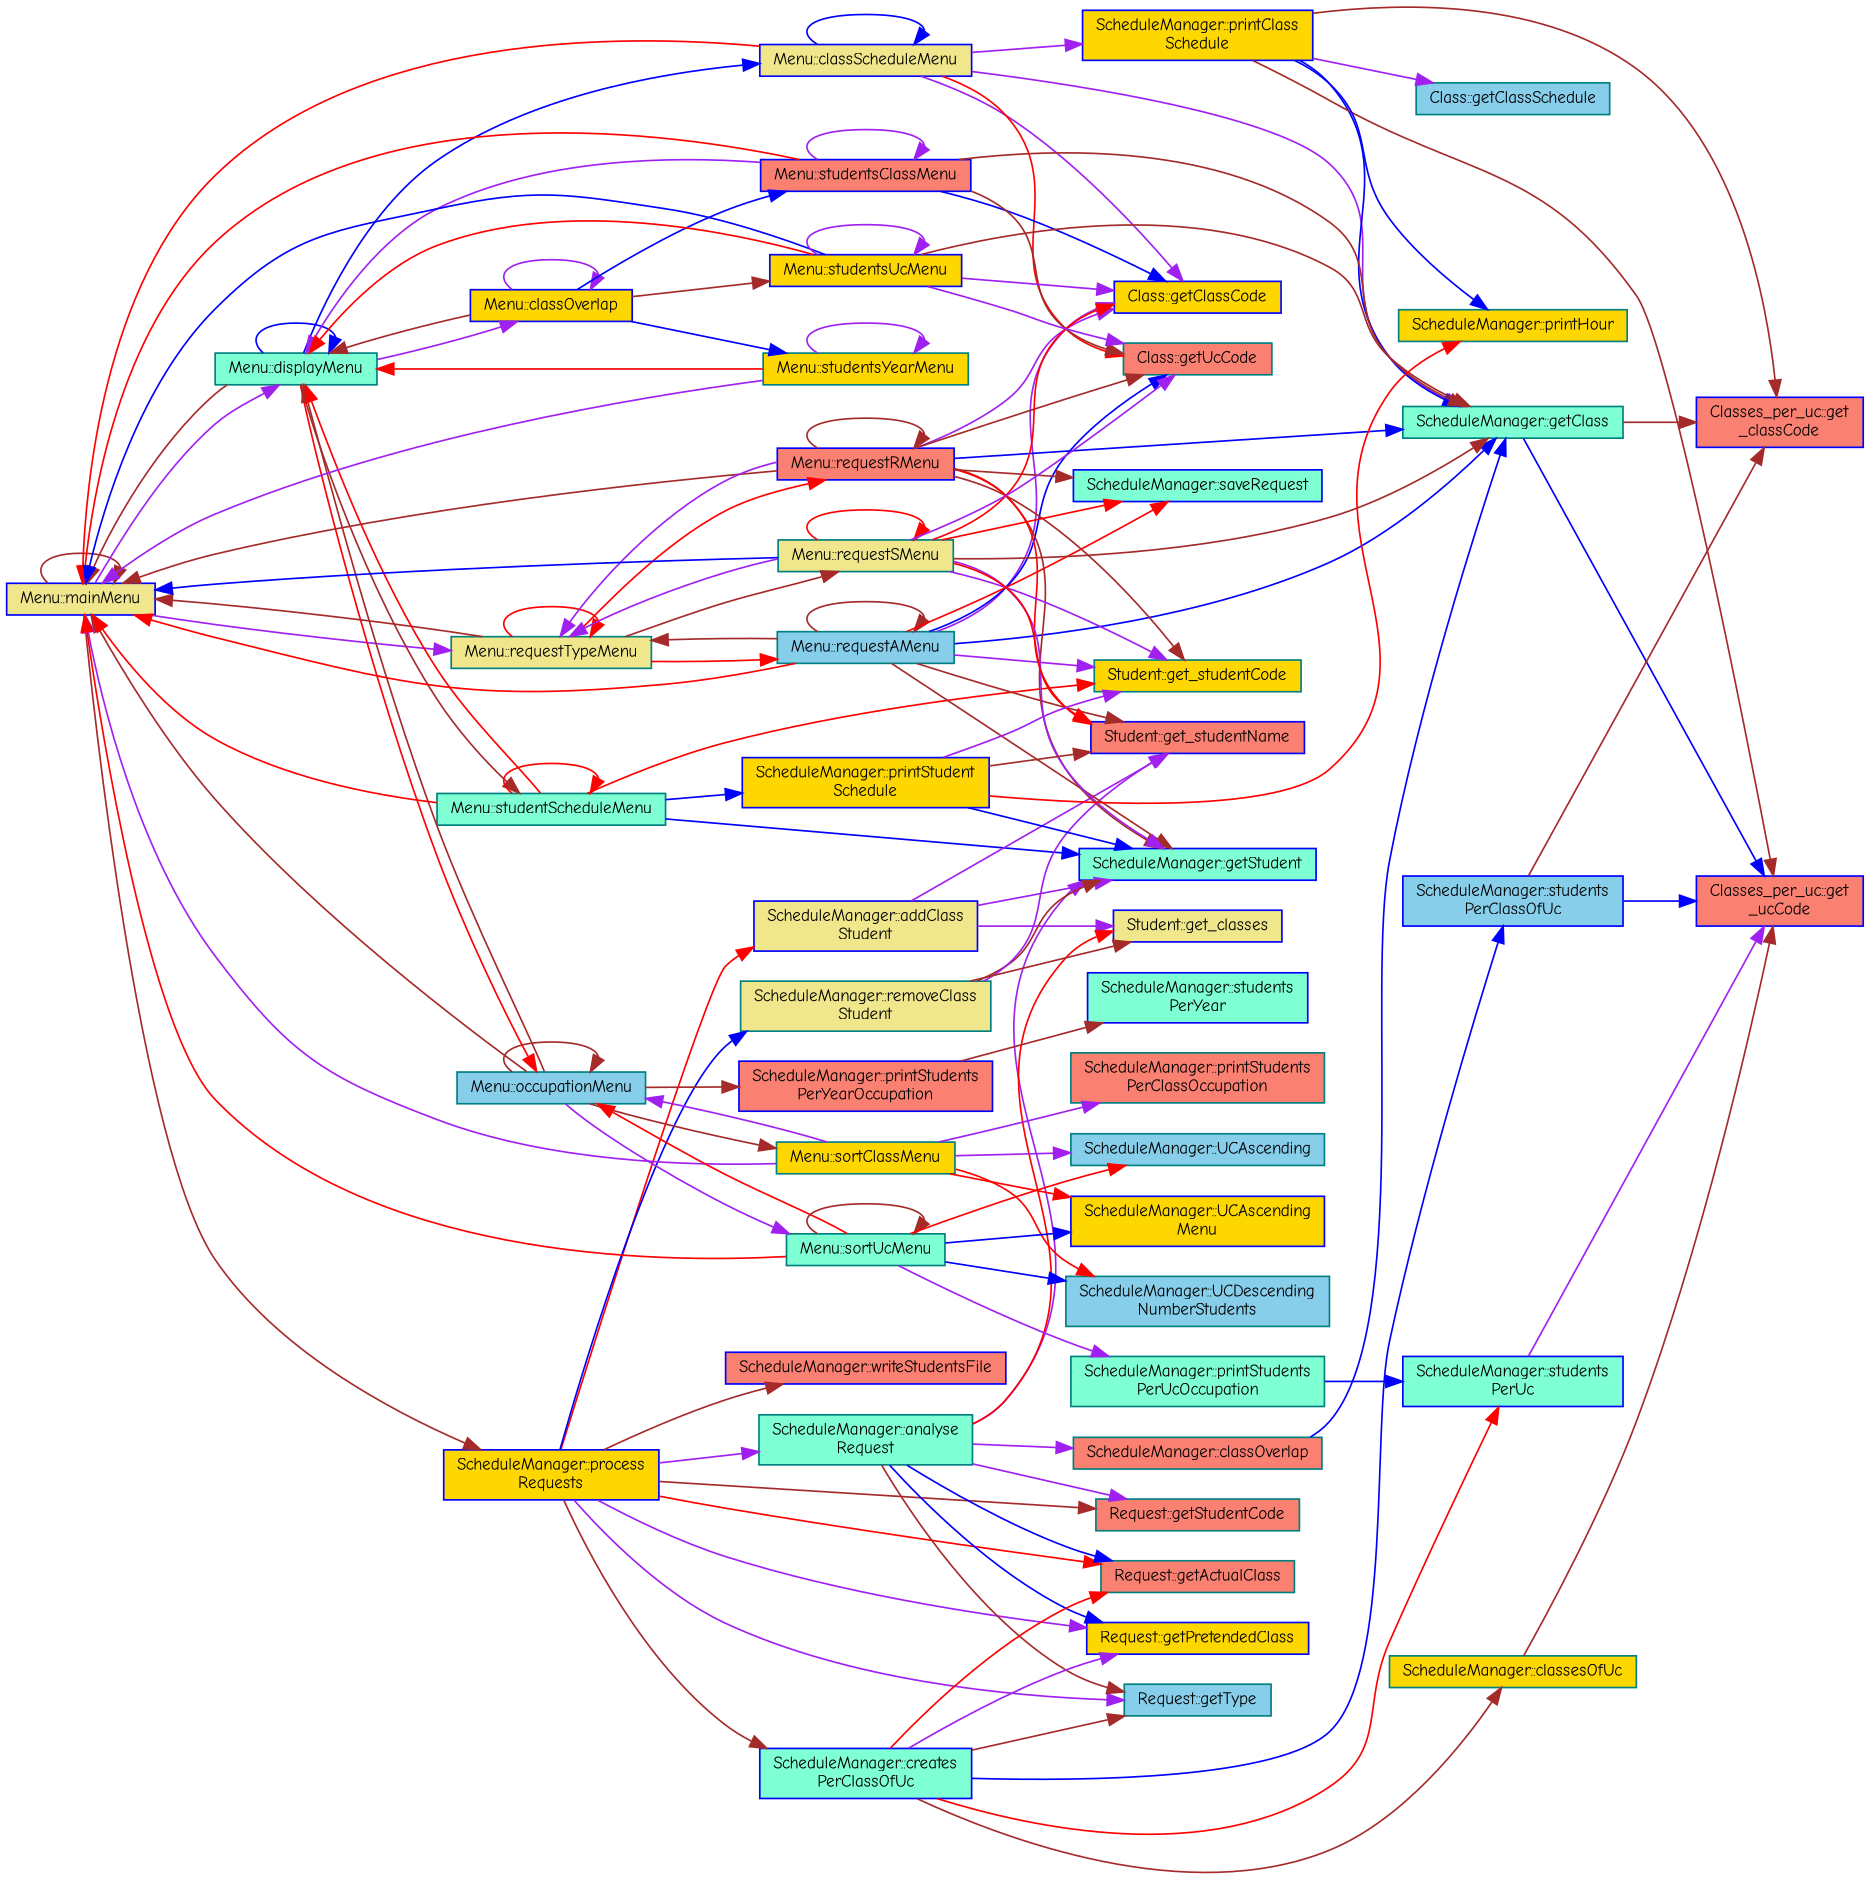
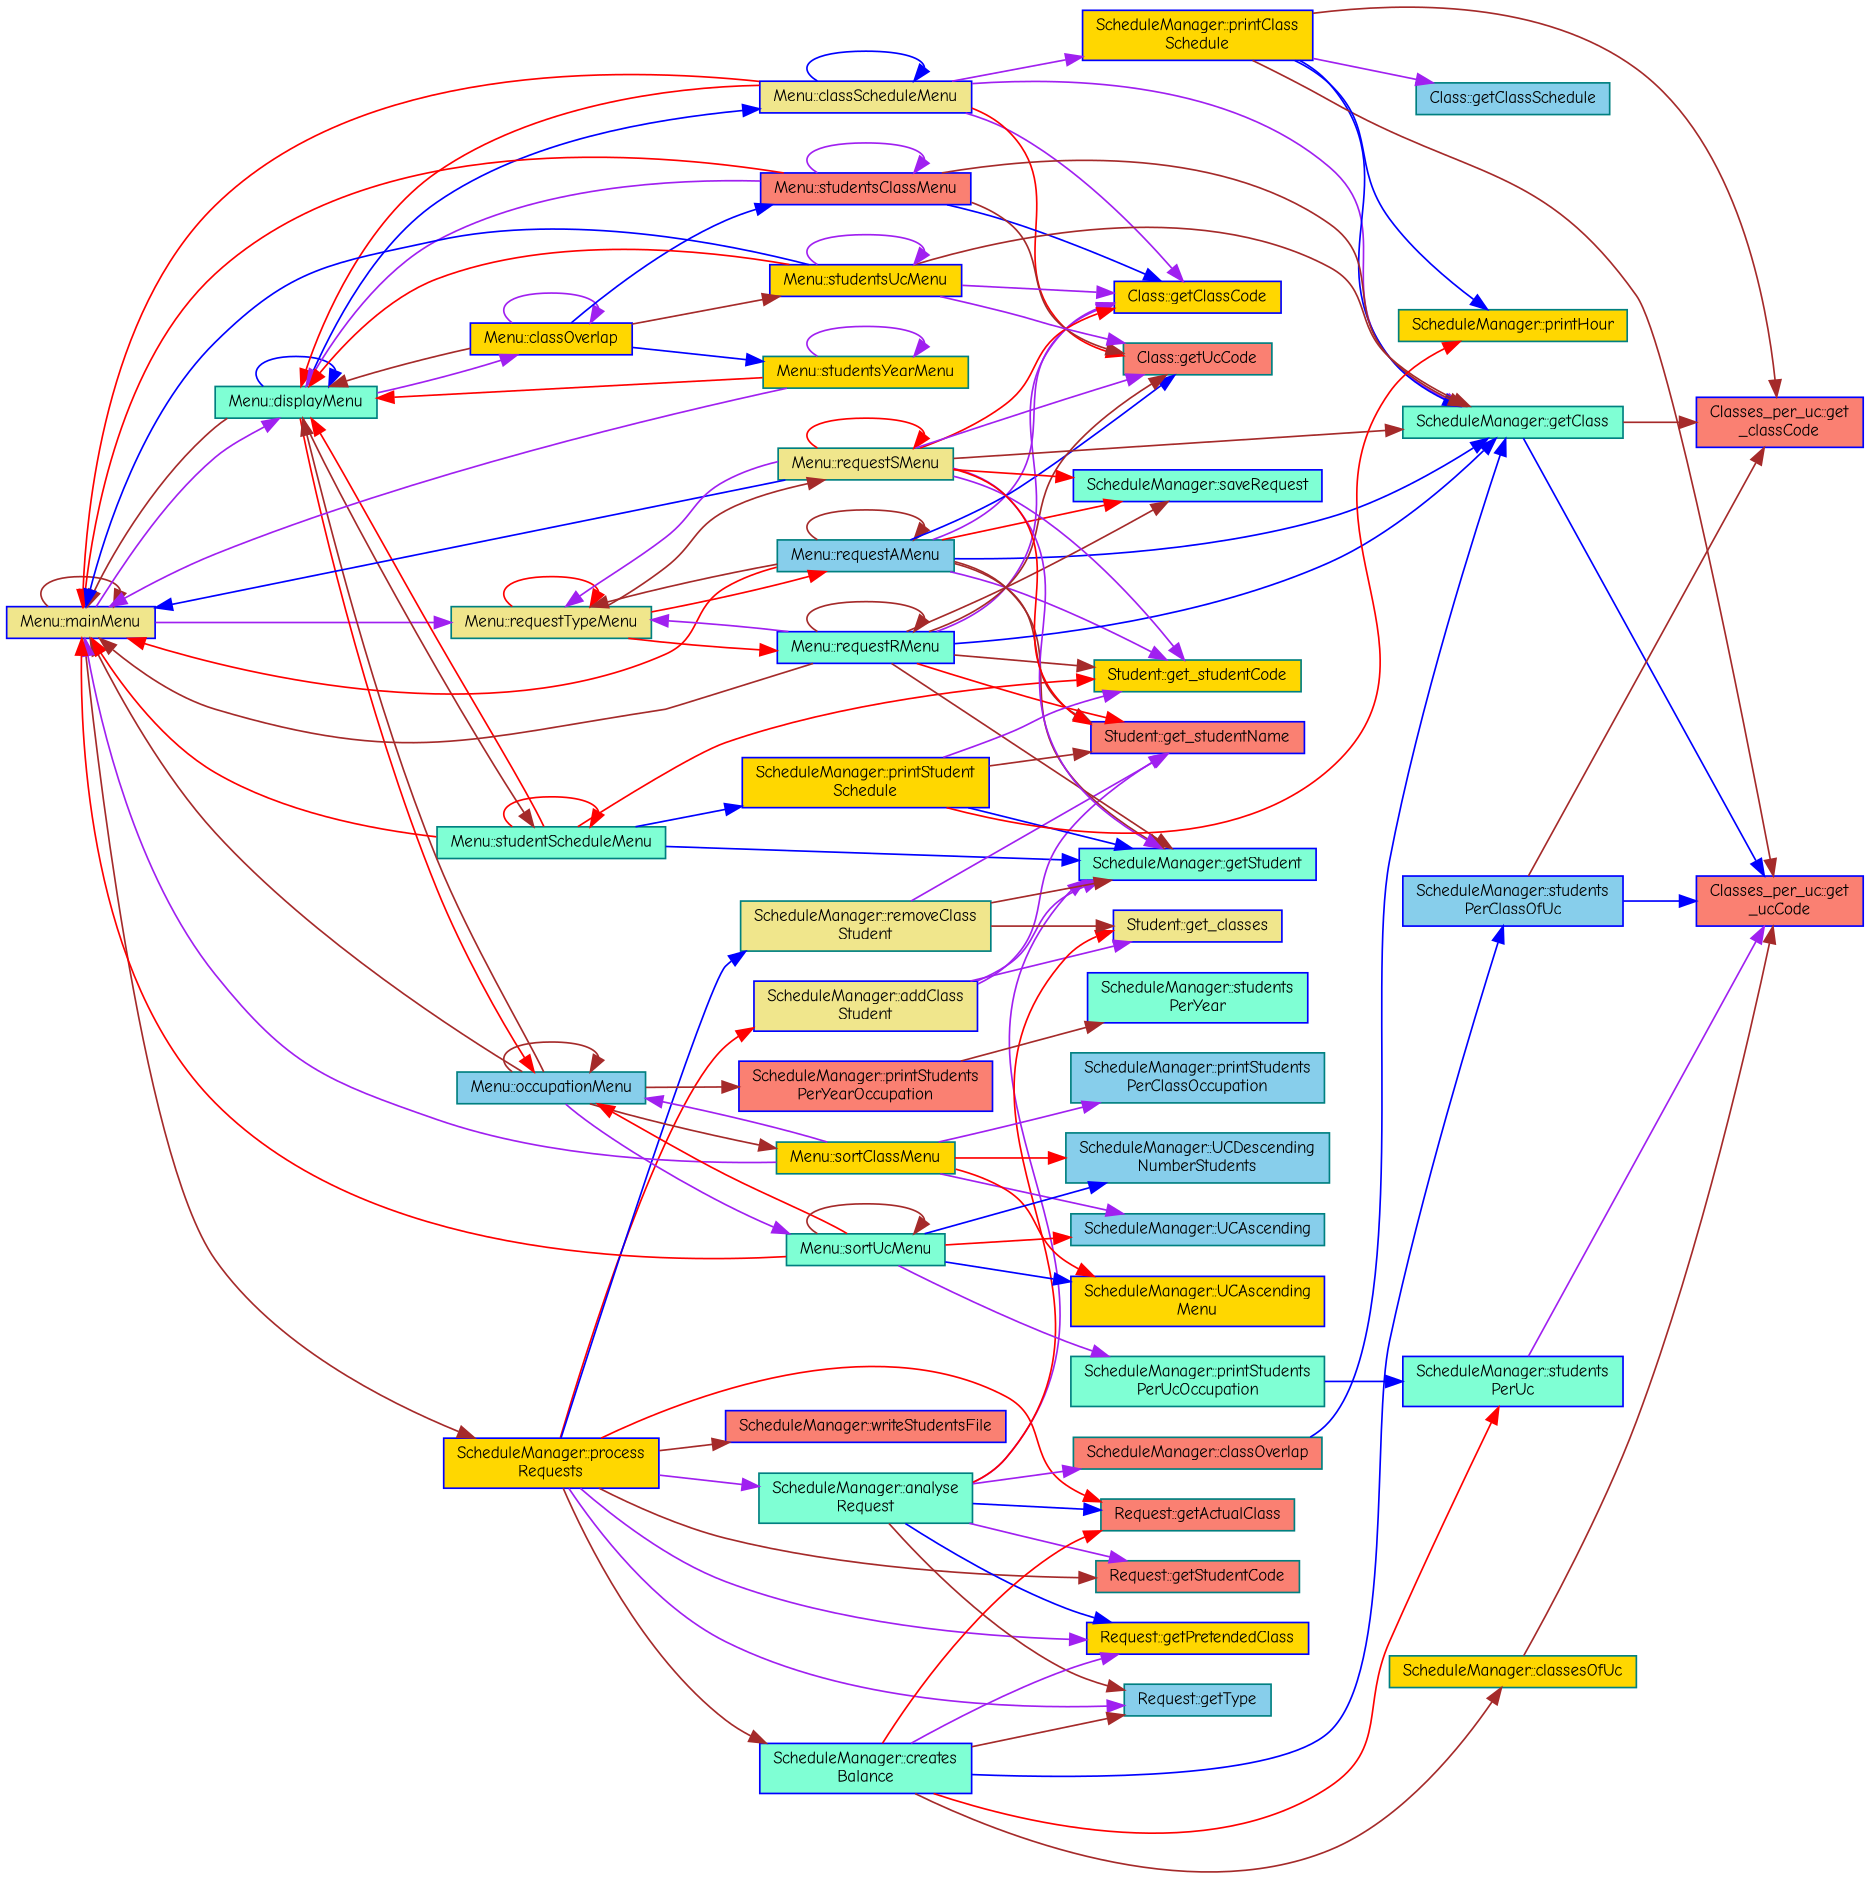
none -> (479, 148)
(866, 464) -> (866, 647)
(328, 616) -> none
(1198, 1078) -> (1198, 1078)
(866, 1774) -> (866, 1768)
